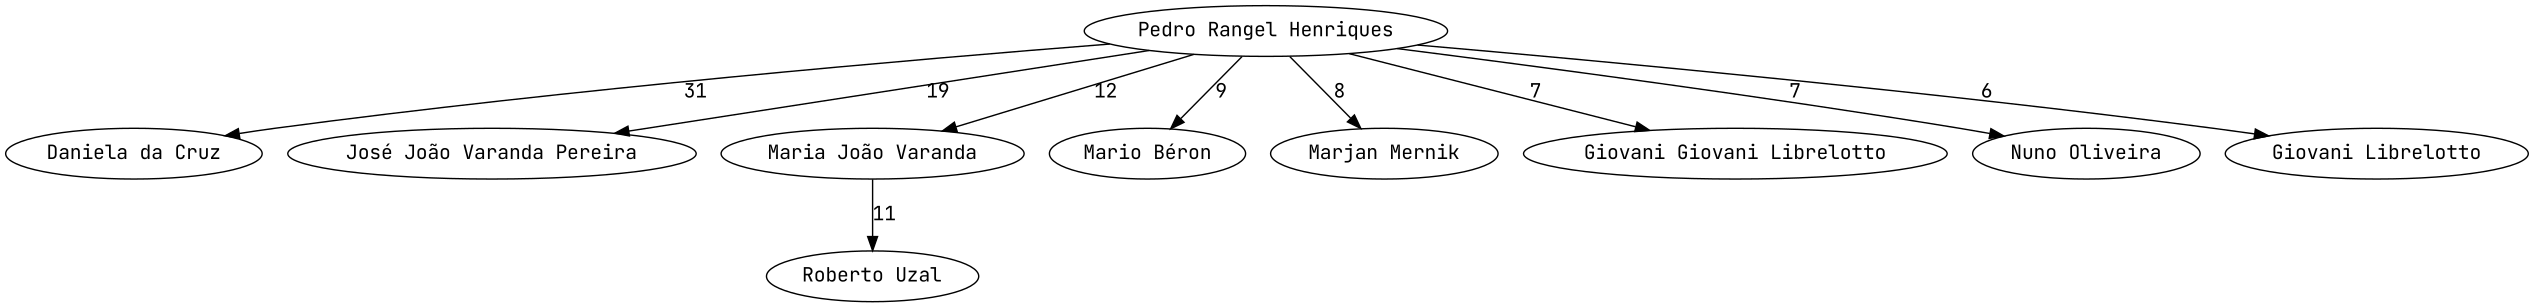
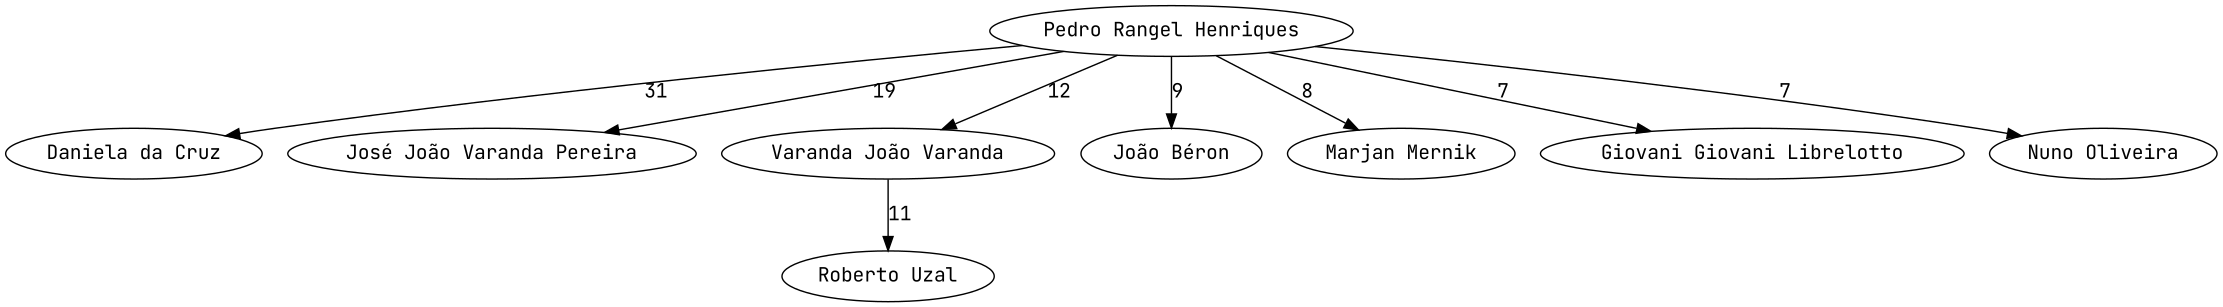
(873, 154) -> (888, 154)
(1147, 154) -> (1171, 154)
(2377, 154) -> none
